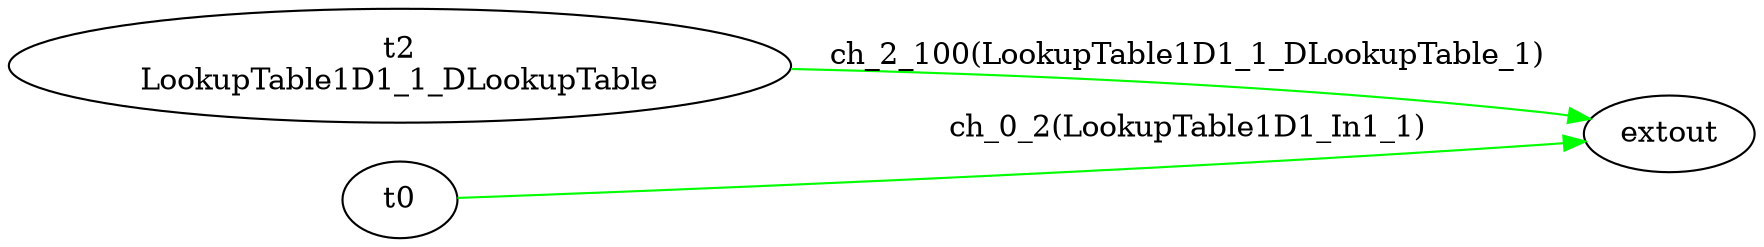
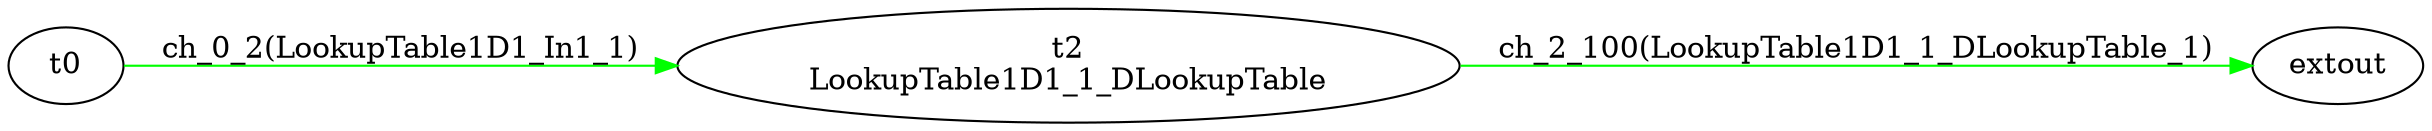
(1011, 175) -> (390, 66)
